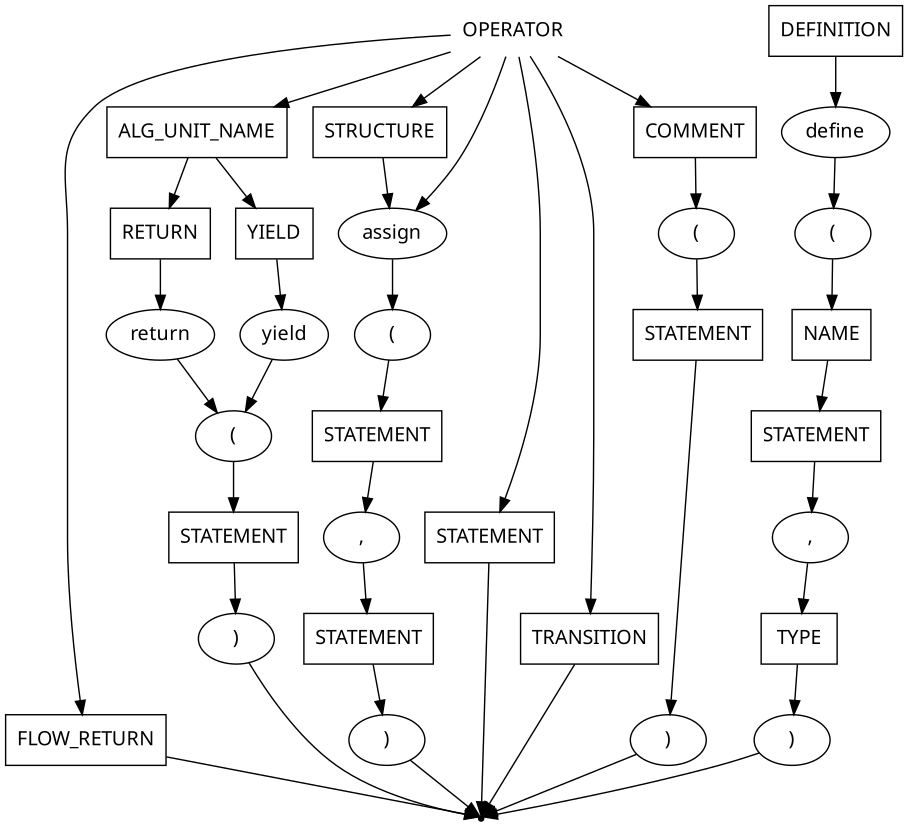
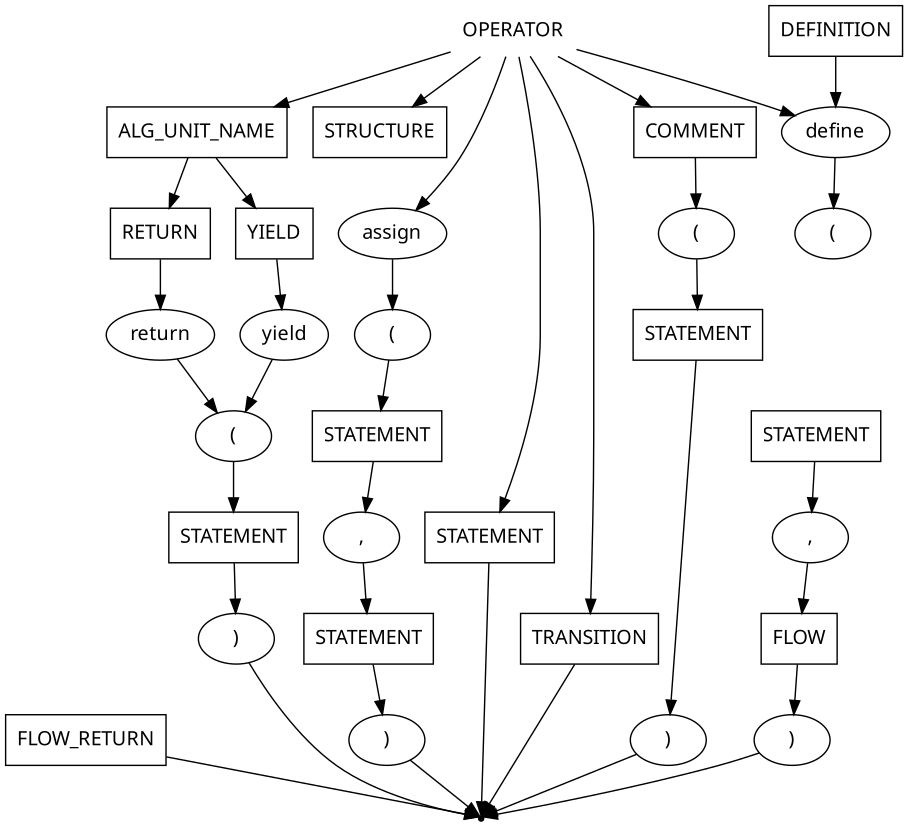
(385, 176) -> none
(67, 216) -> (679, 79)
(832, 335) -> none
(799, 639) -> (799, 639)
